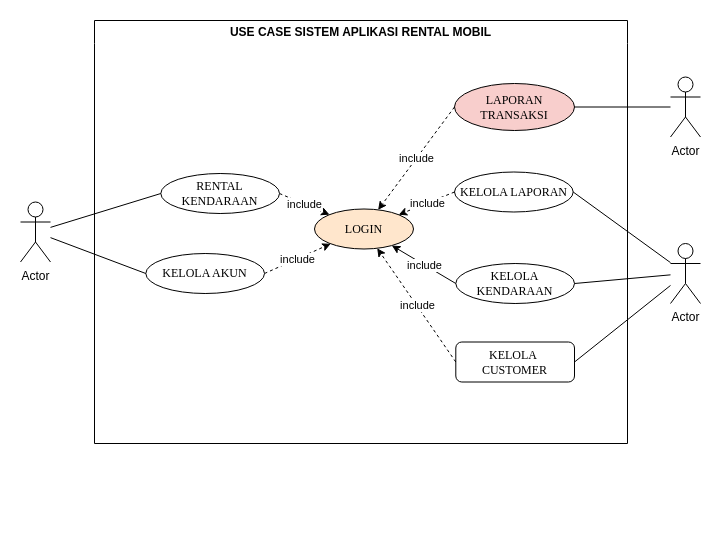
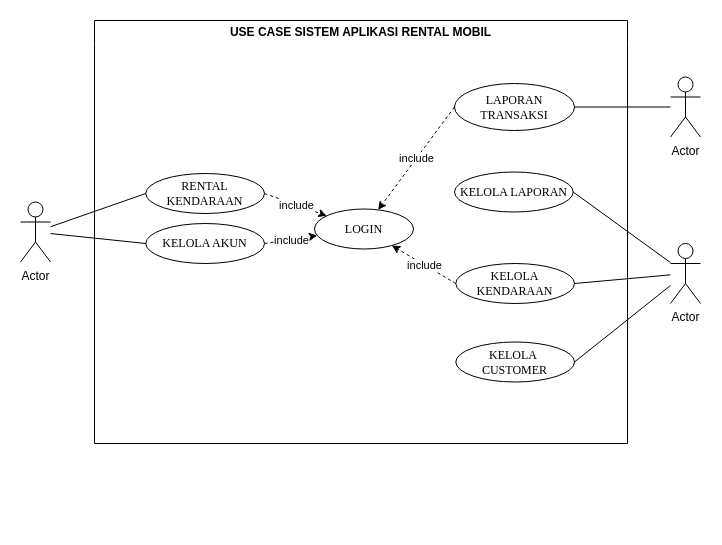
(515, 107) -> (515, 107)
(220, 194) -> (205, 194)
(430, 202) -> none
(364, 229) -> (364, 229)
(205, 274) -> (205, 244)
(445, 277) -> (445, 277)
(419, 308) -> none
(515, 362) -> (515, 362)
